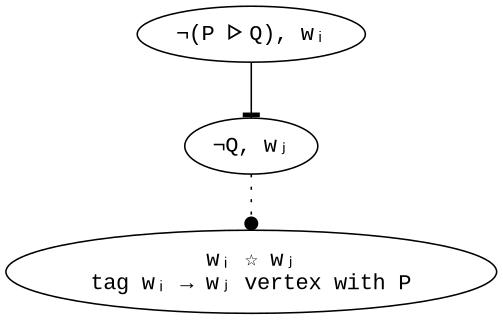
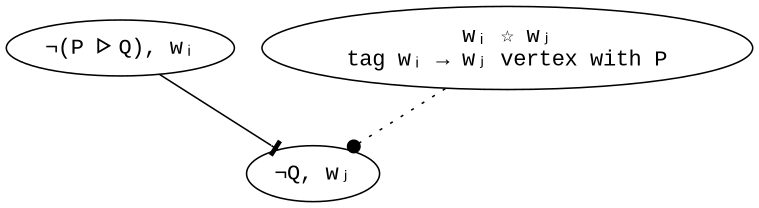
(251, 196) -> (402, 116)
